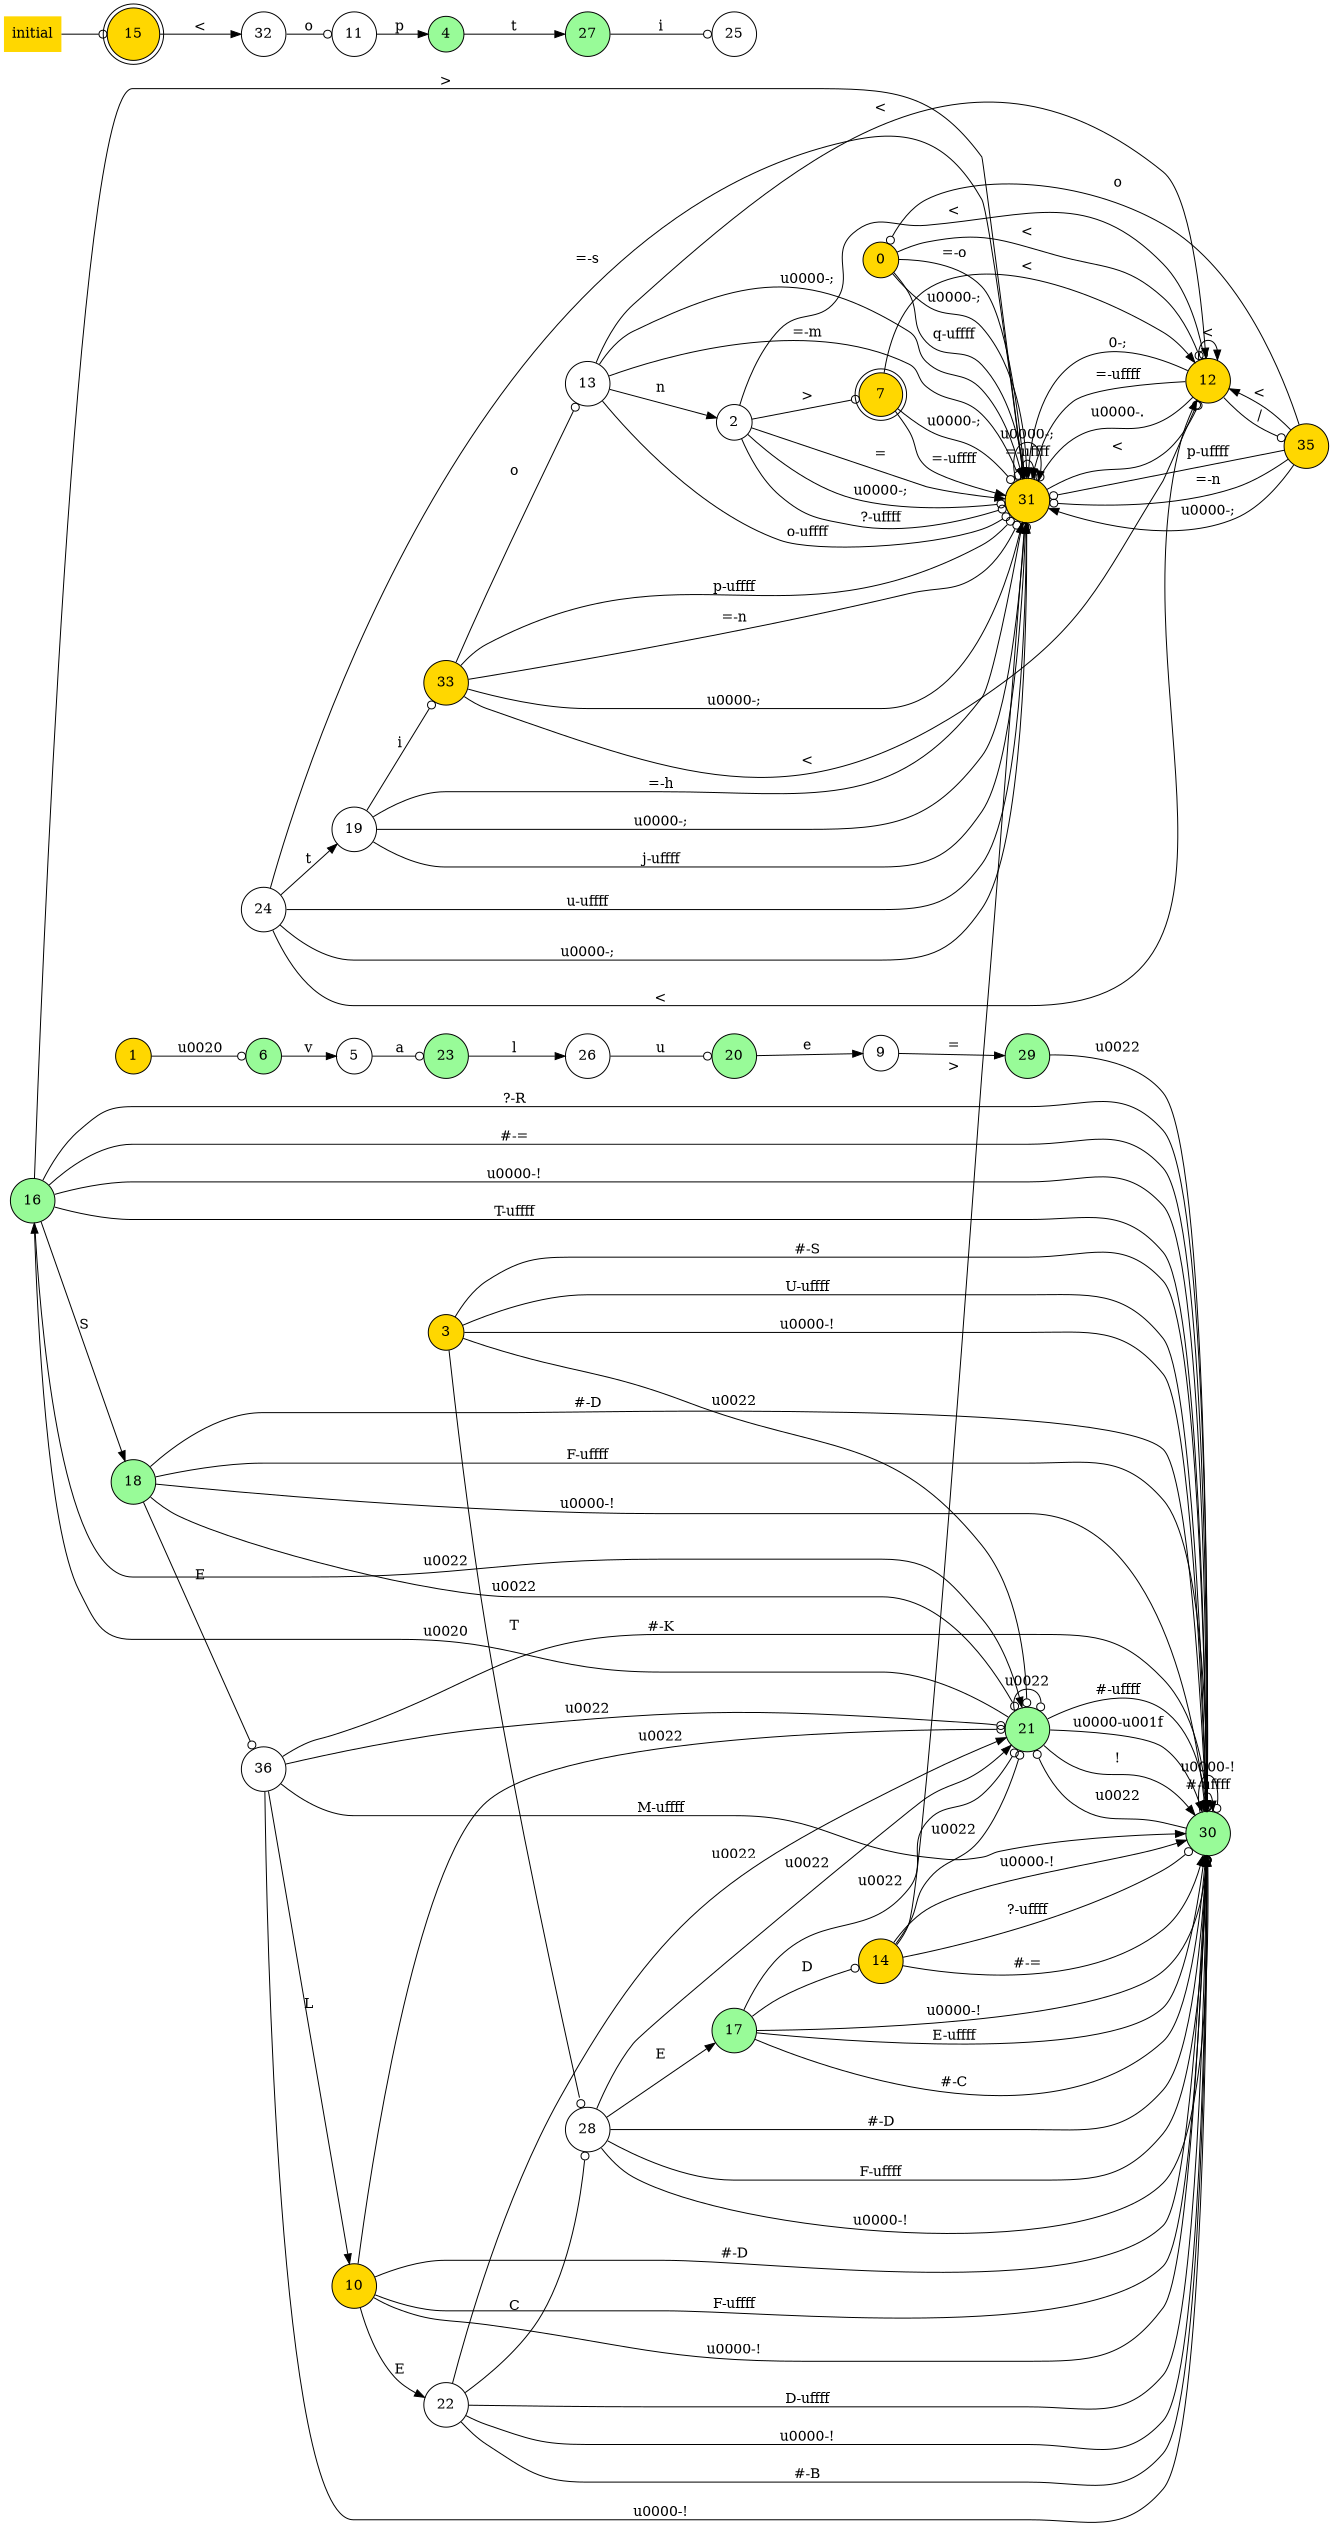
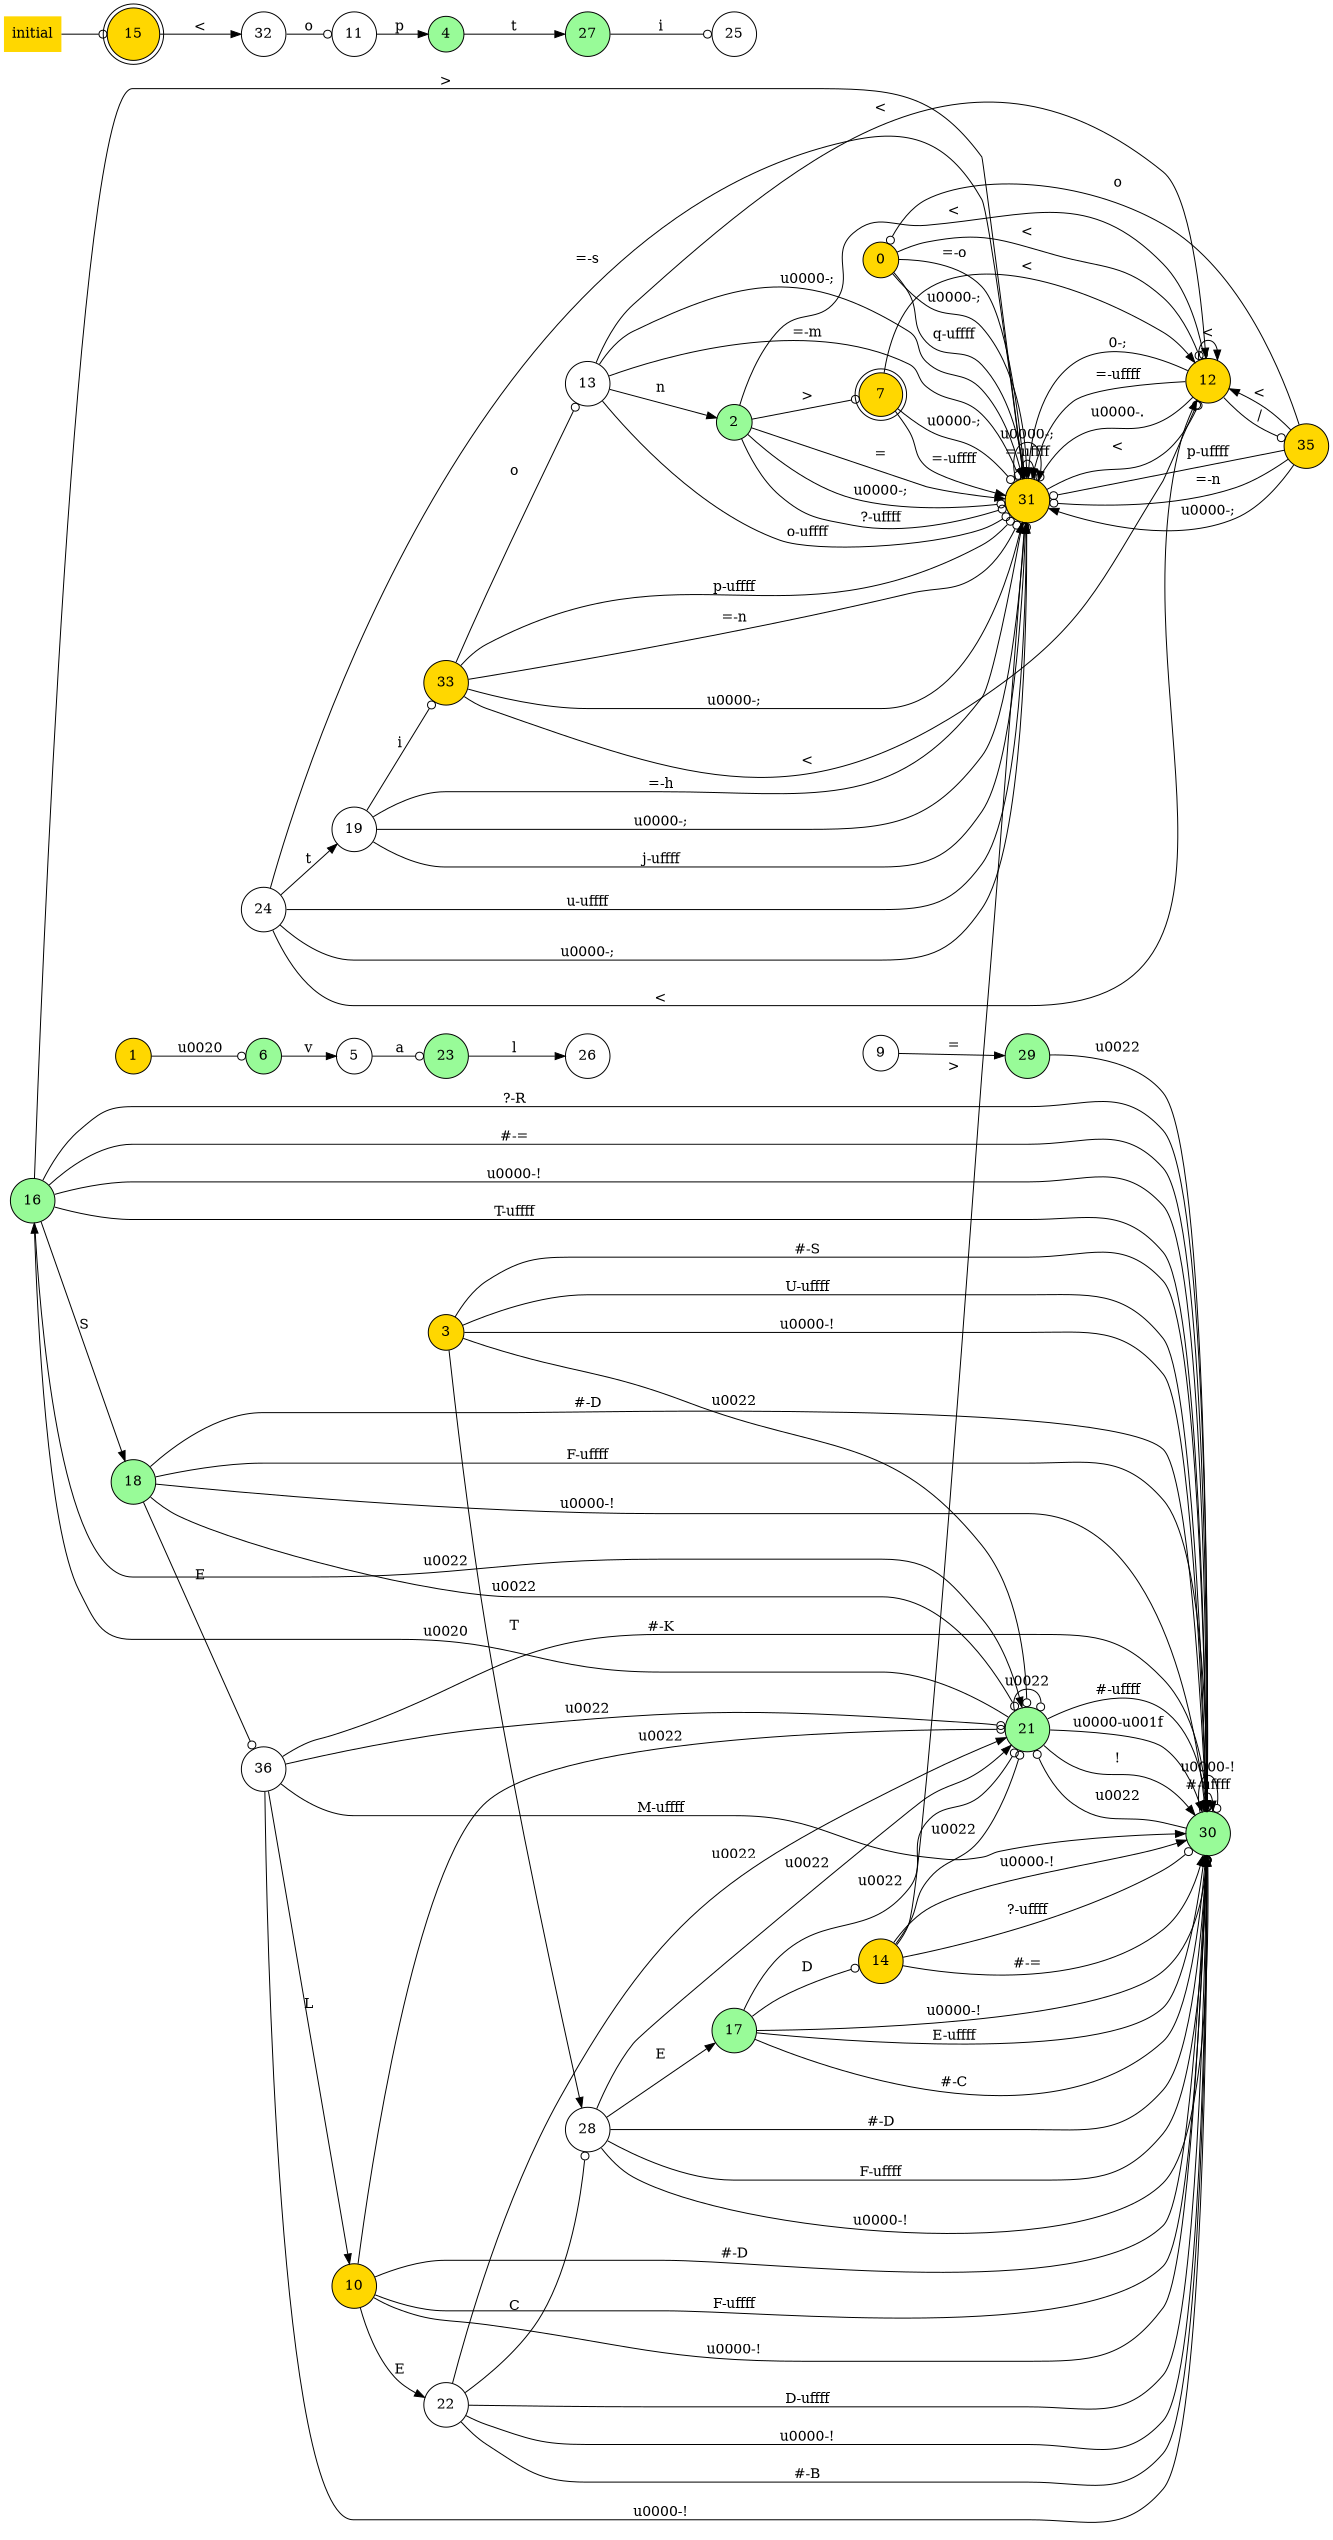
(734, 422) -> (734, 422)
(734, 1056) -> none
(500, 1707) -> (500, 1707)
